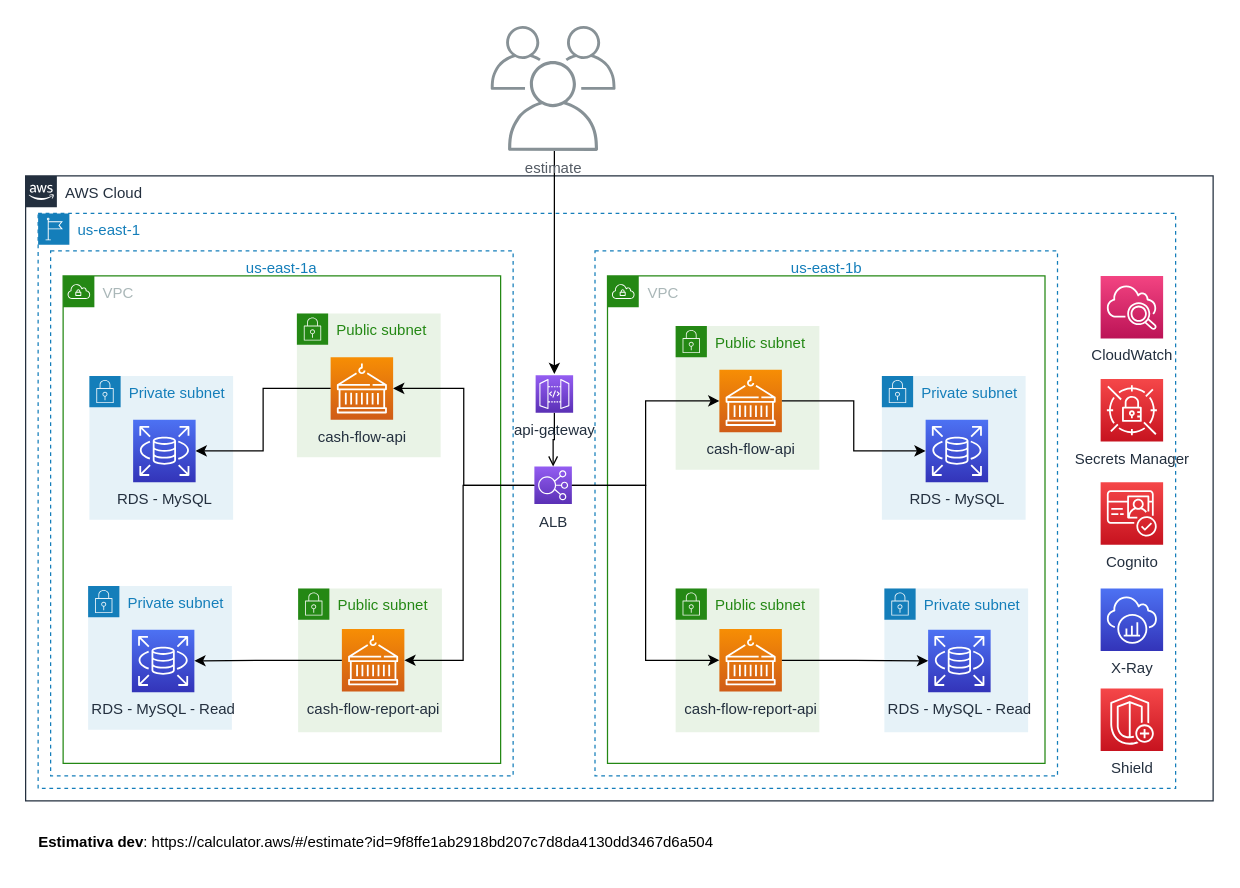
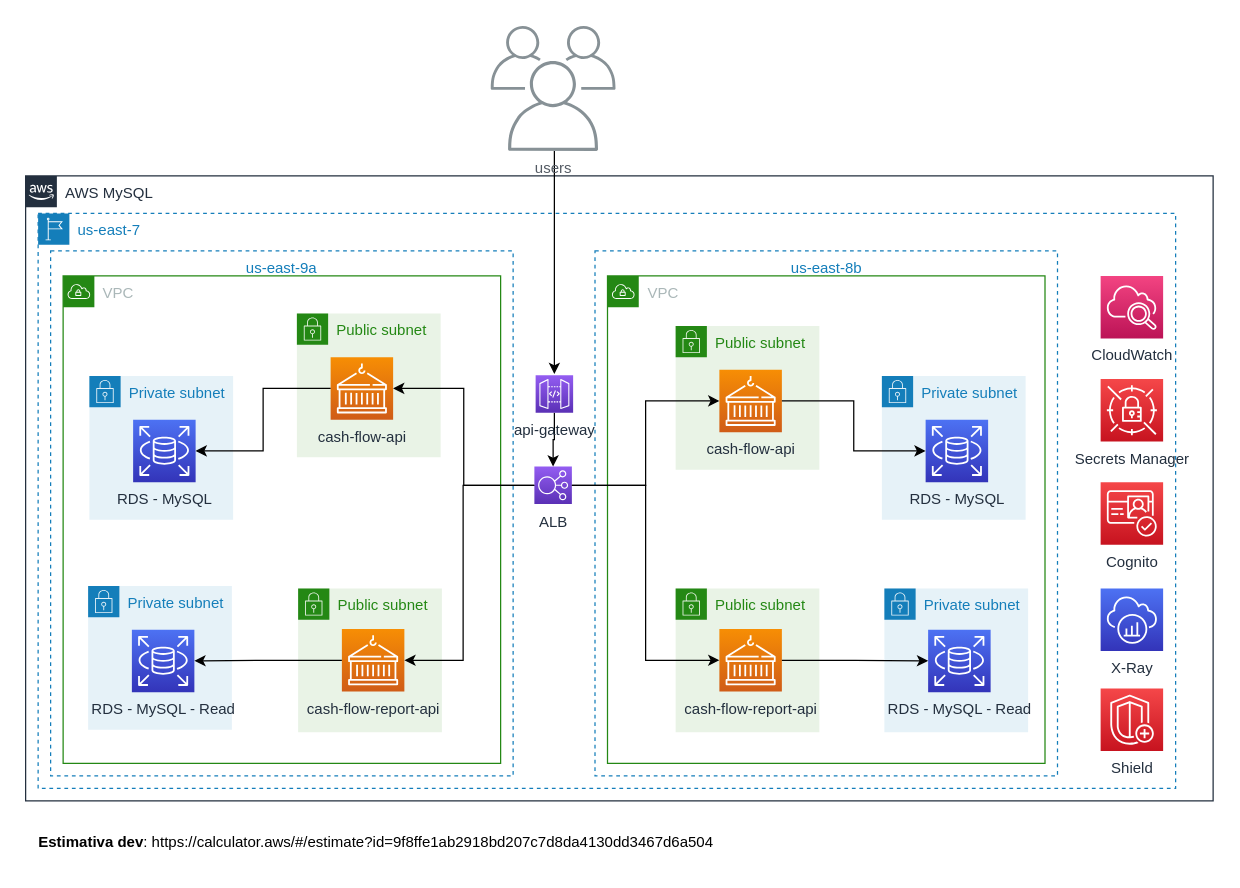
(554, 168) -> (554, 168)
(100, 193) -> (101, 193)
(116, 231) -> (116, 231)
(282, 268) -> (282, 268)
(827, 268) -> (827, 268)
(553, 458) -> (553, 456)
